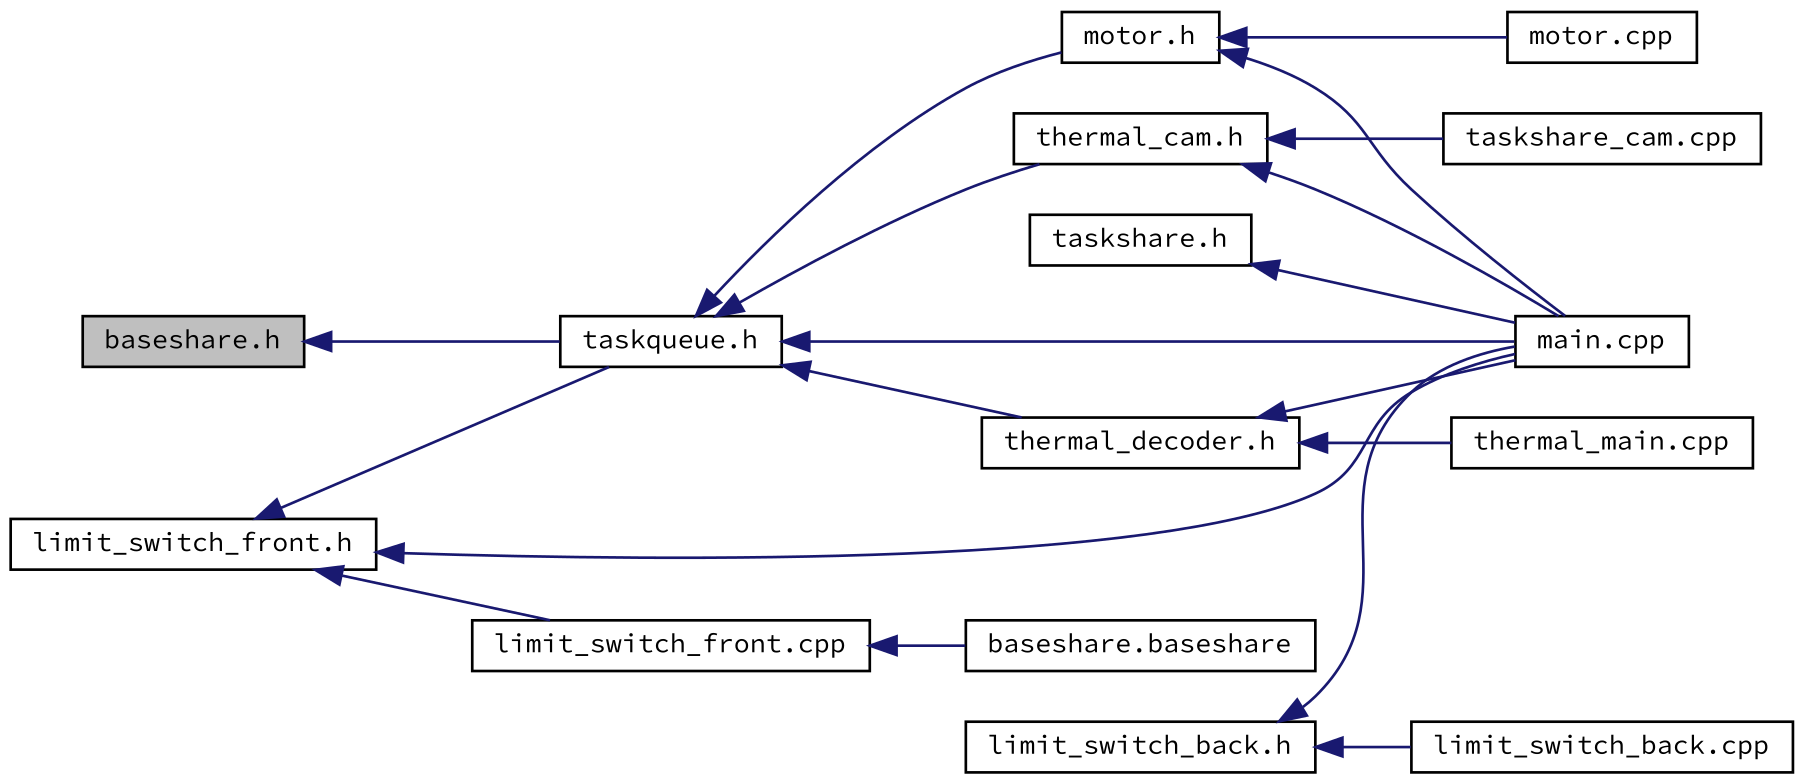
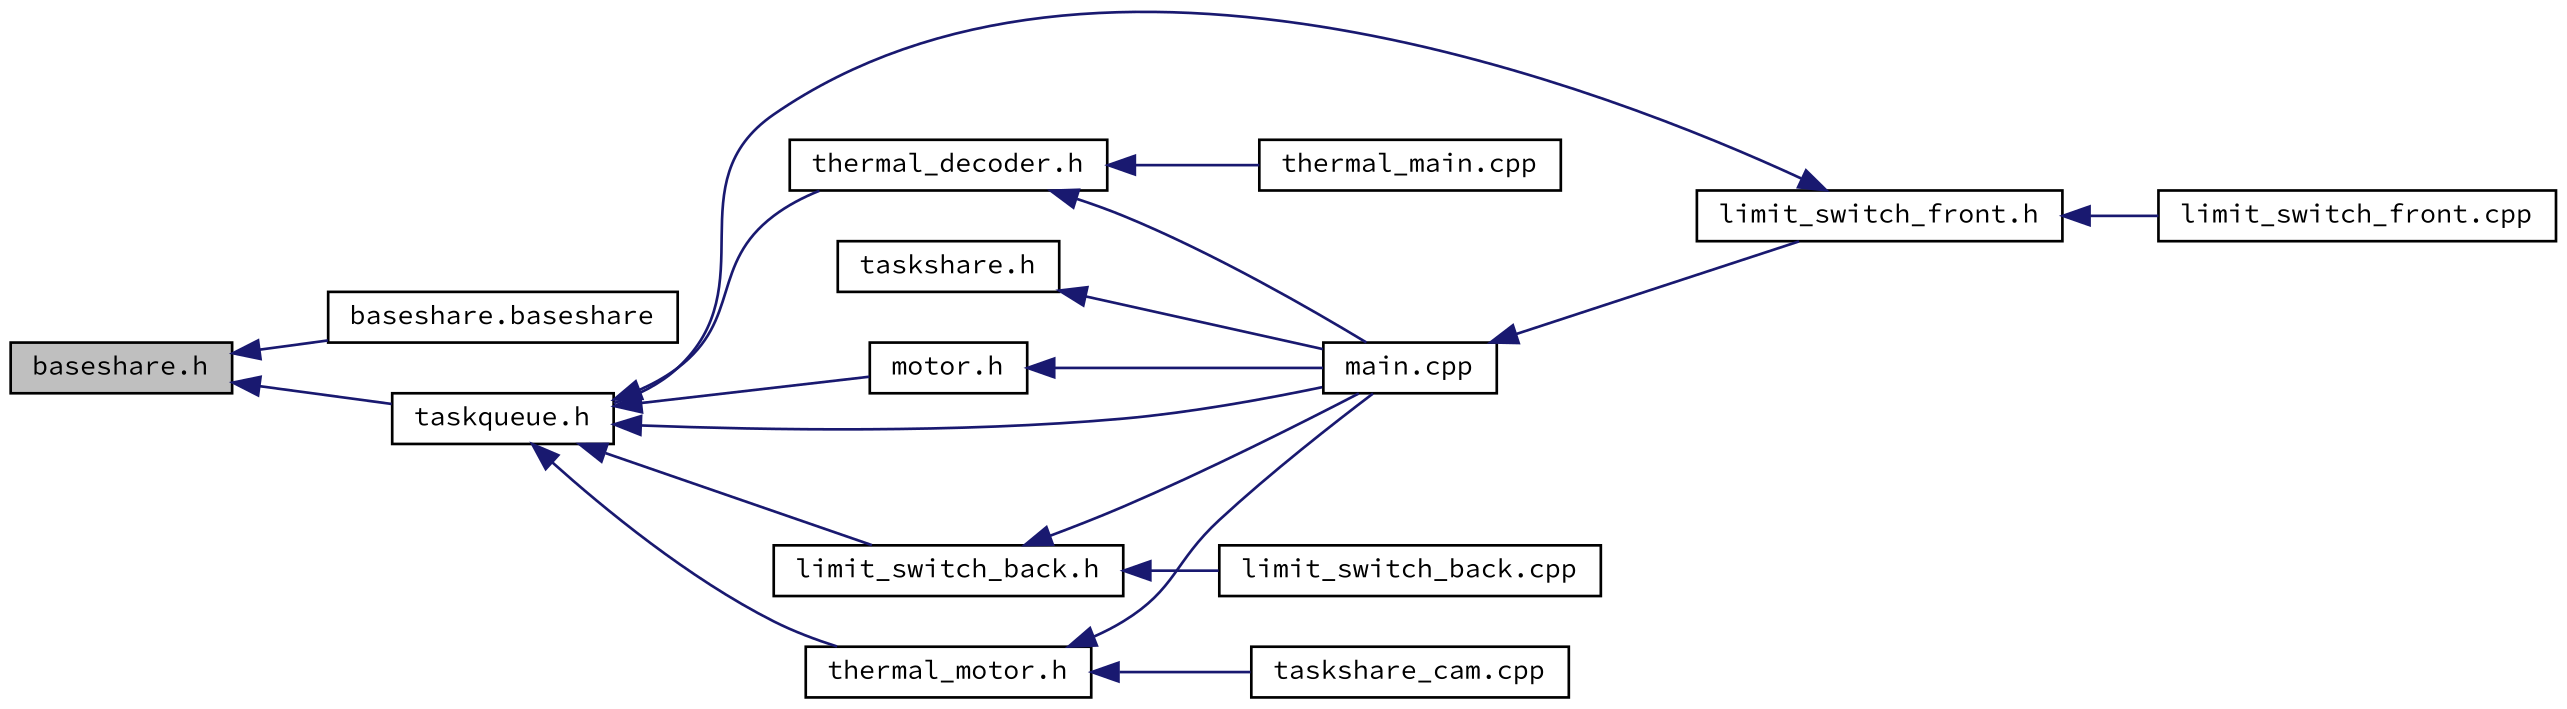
(1602, 37) -> none
(1141, 139) -> (948, 672)
none -> (739, 499)
(989, 549) -> (1657, 288)
(931, 646) -> (294, 345)
